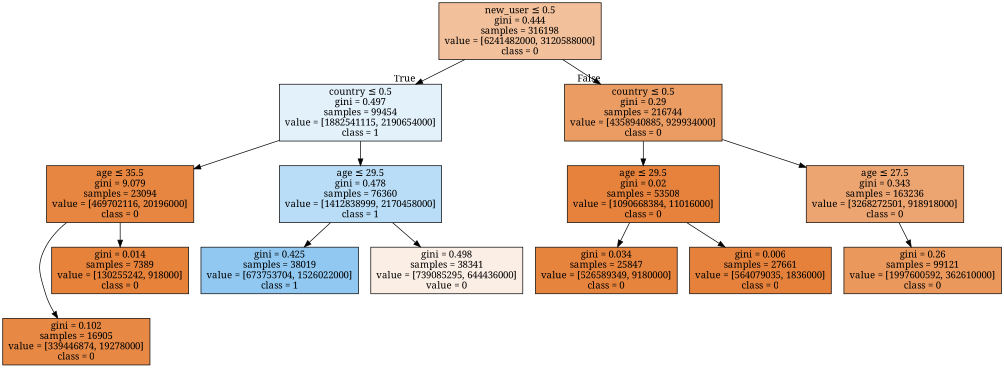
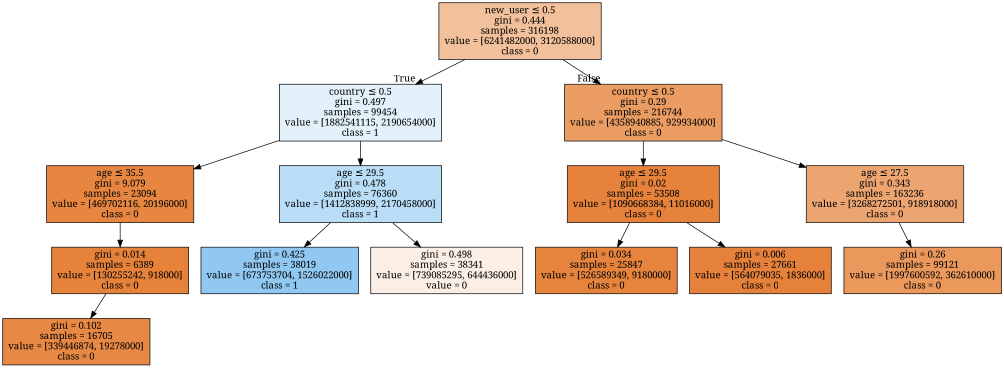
(40, 264) -> (100, 303)
(120, 265) -> (120, 265)
(76, 336) -> (76, 336)
